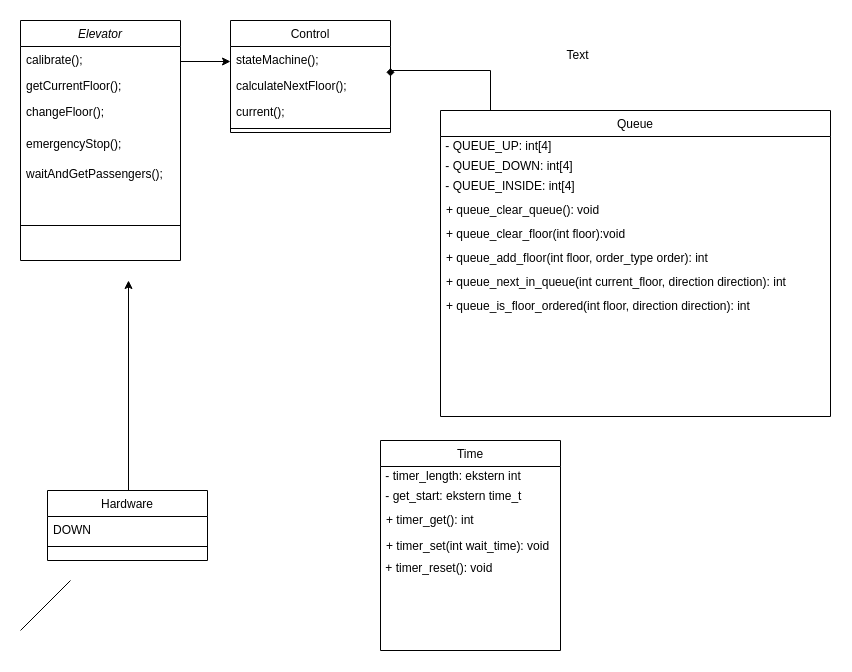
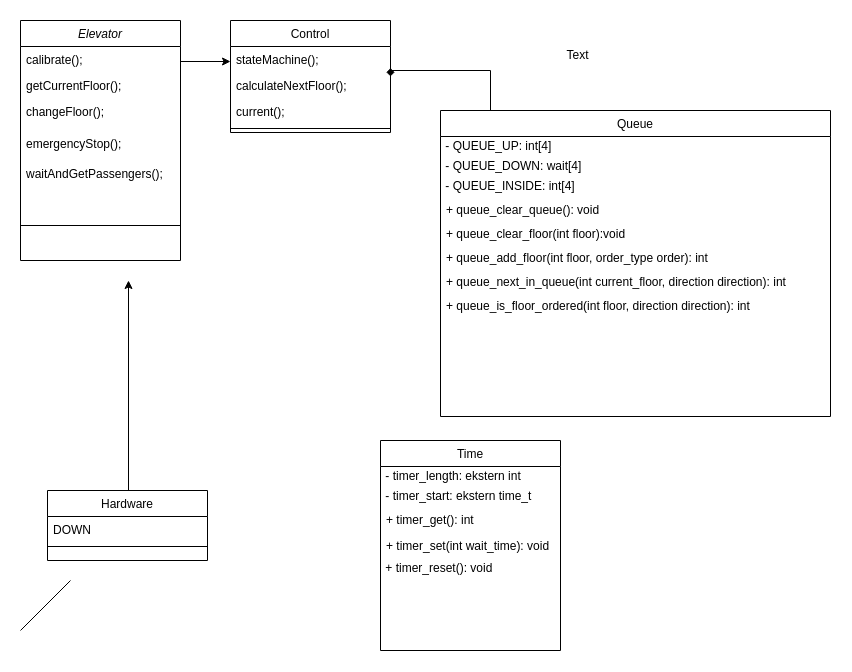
(503, 167) -> (507, 167)
(465, 497) -> (471, 497)
